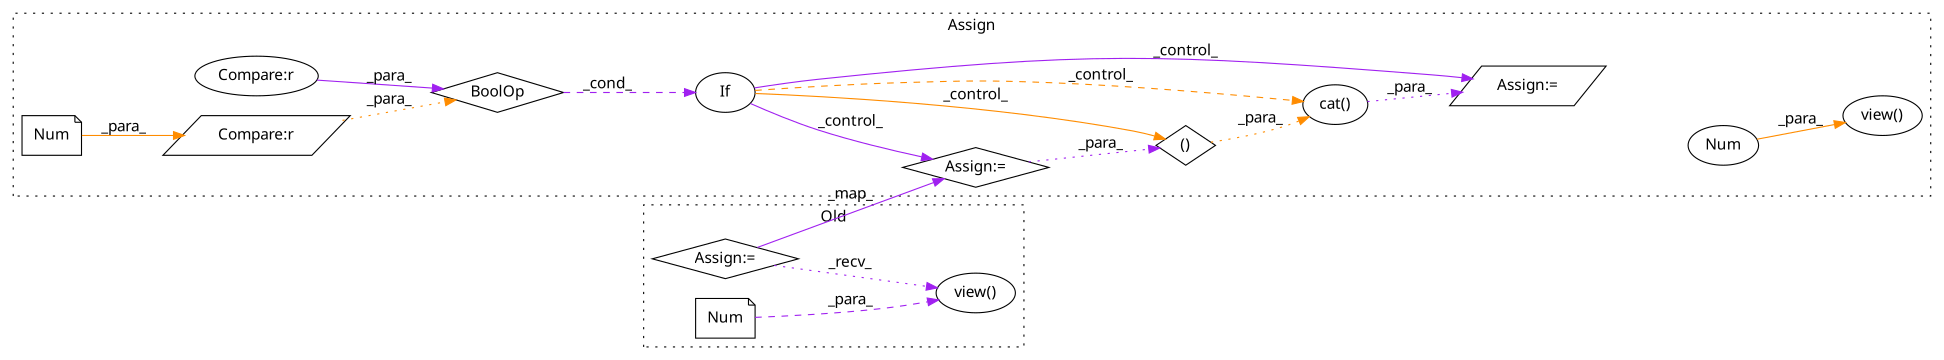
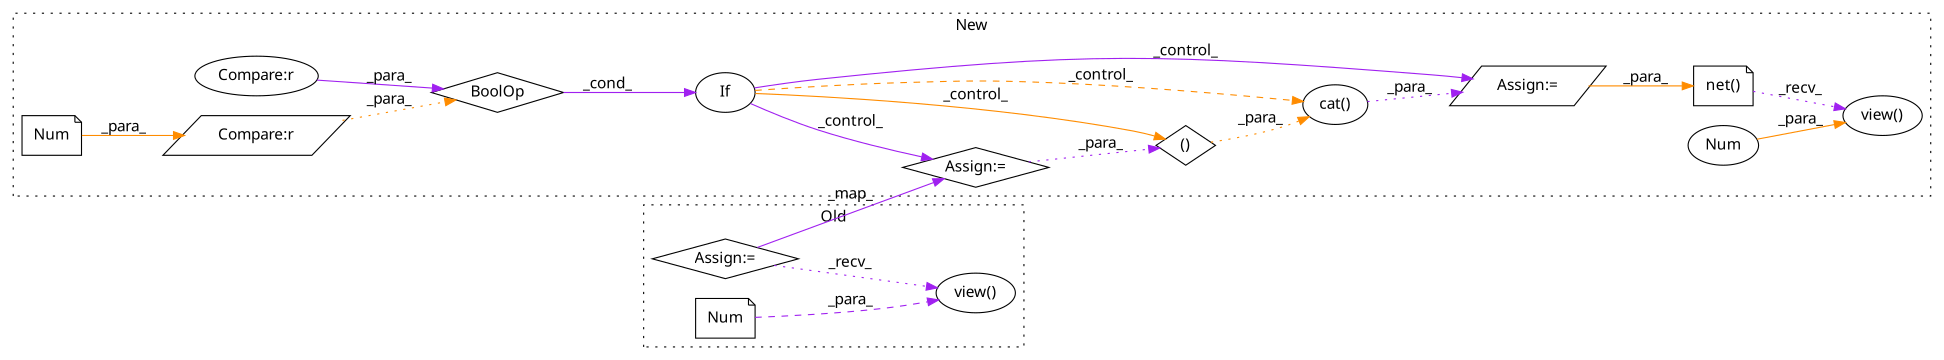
(972, 26) -> (972, 26)
none -> (1723, 86)
(624, 93) -> (624, 93)
